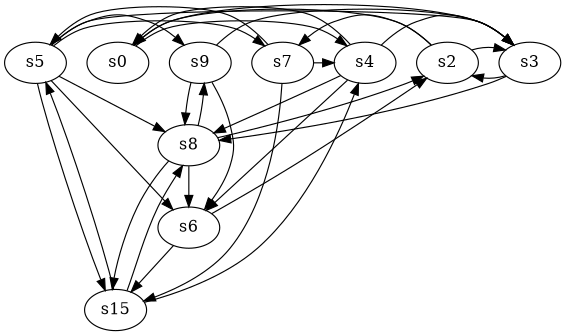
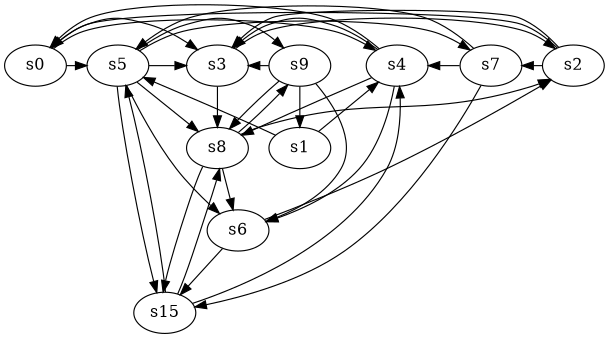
none -> (71, 66)
none -> (300, 148)
